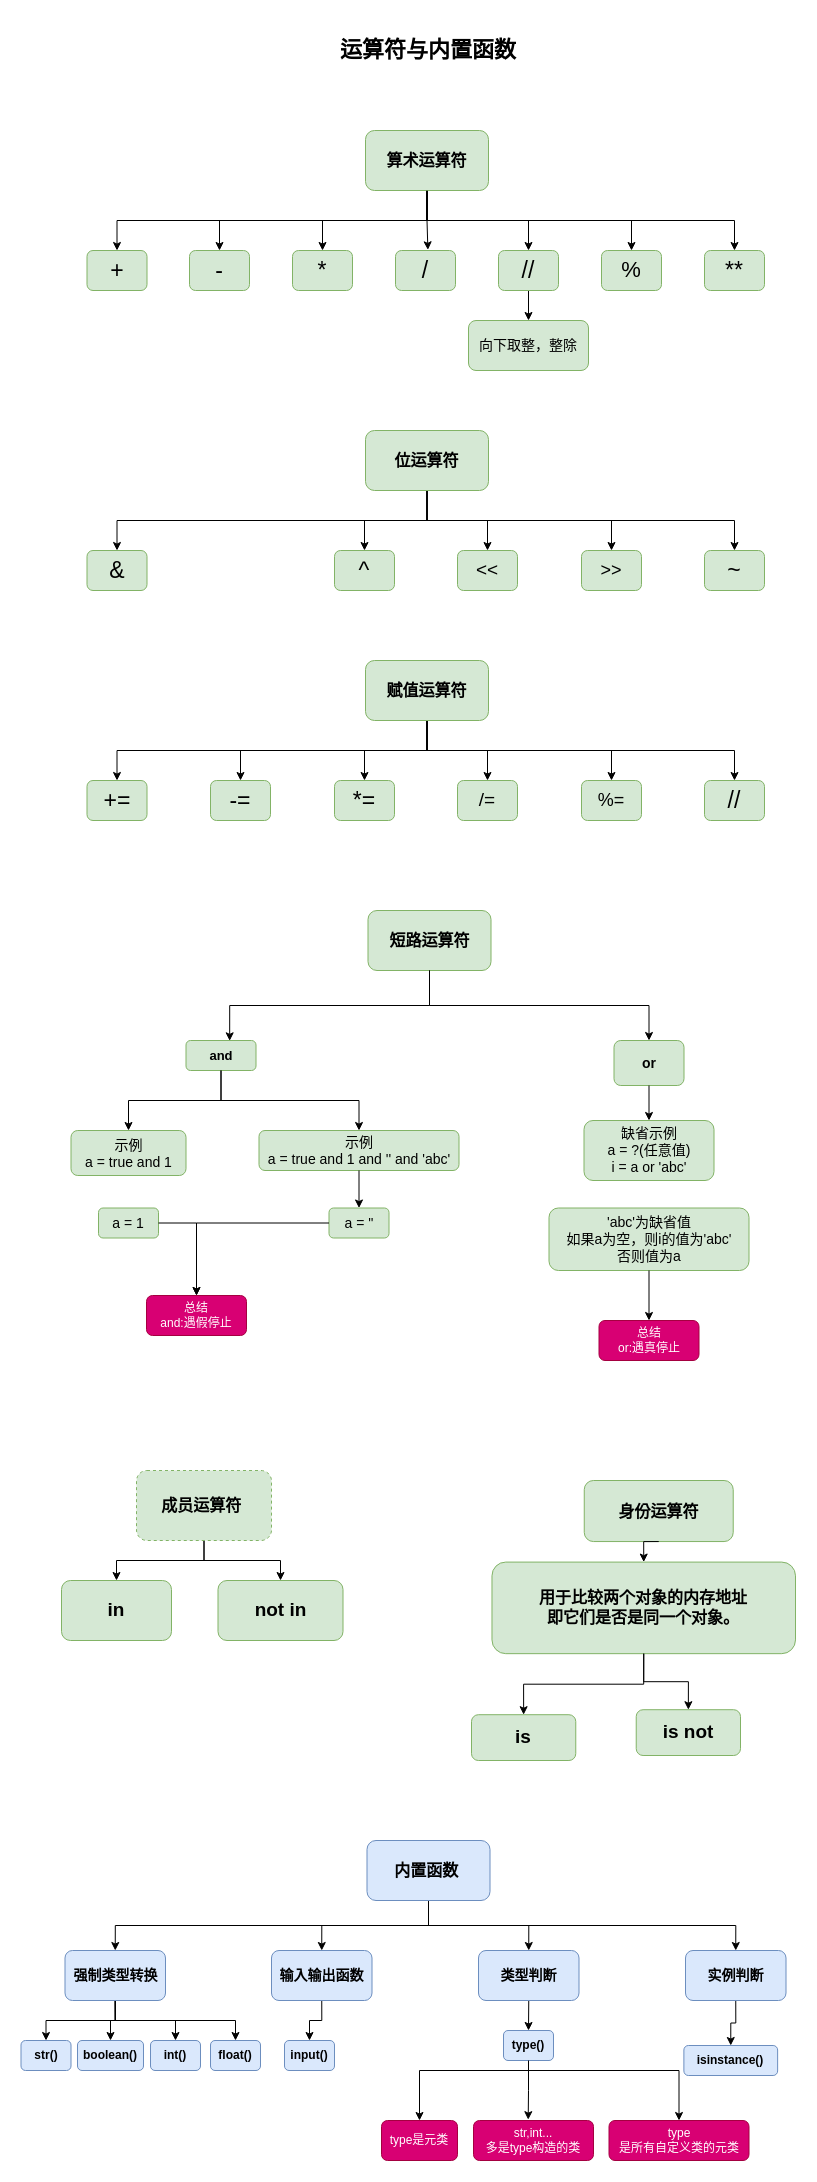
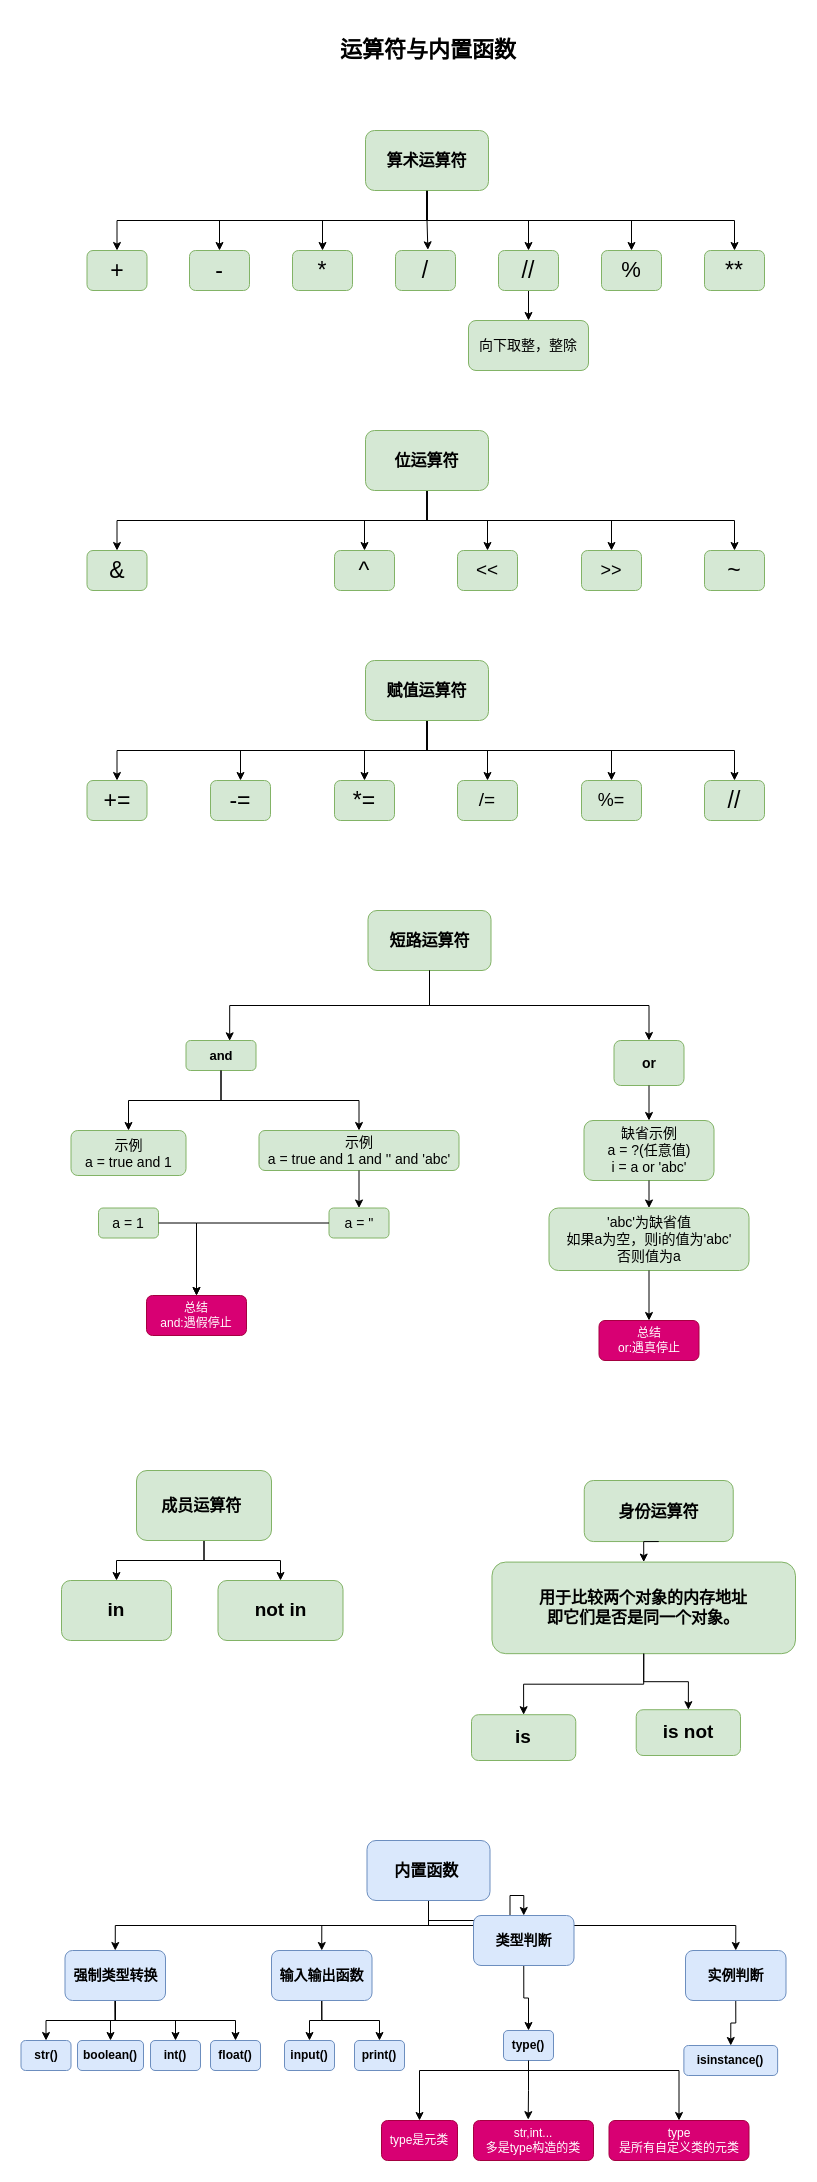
none -> (649, 1191)
(204, 1506) -> (204, 1506)
(529, 1976) -> (524, 1941)
none -> (357, 2021)
none -> (380, 2056)
